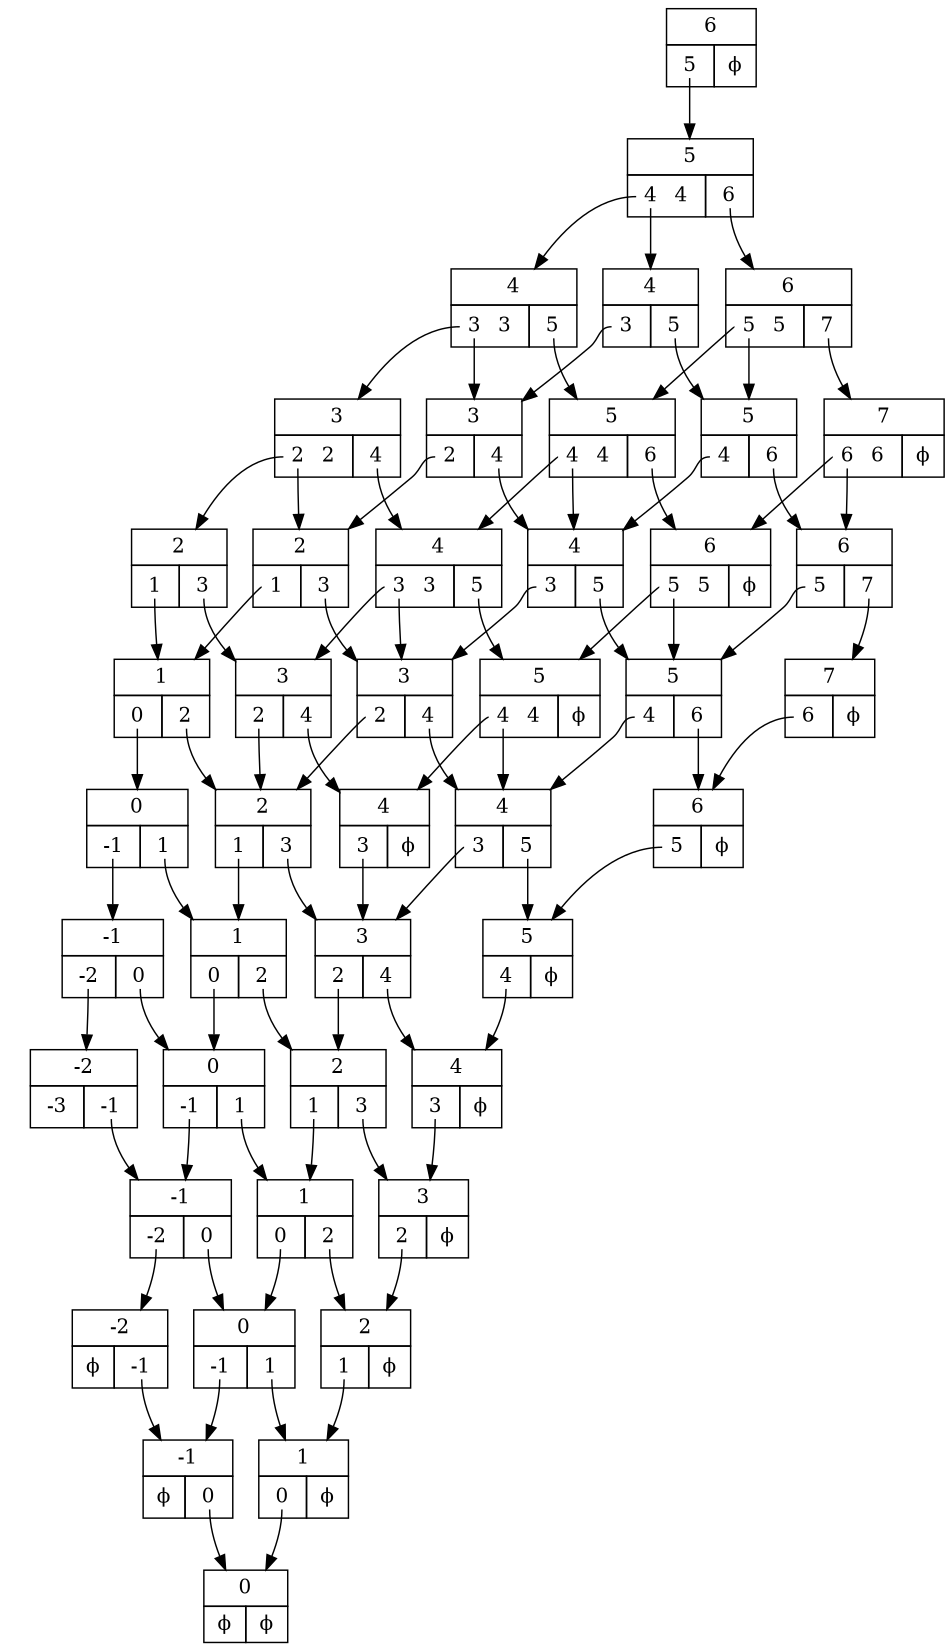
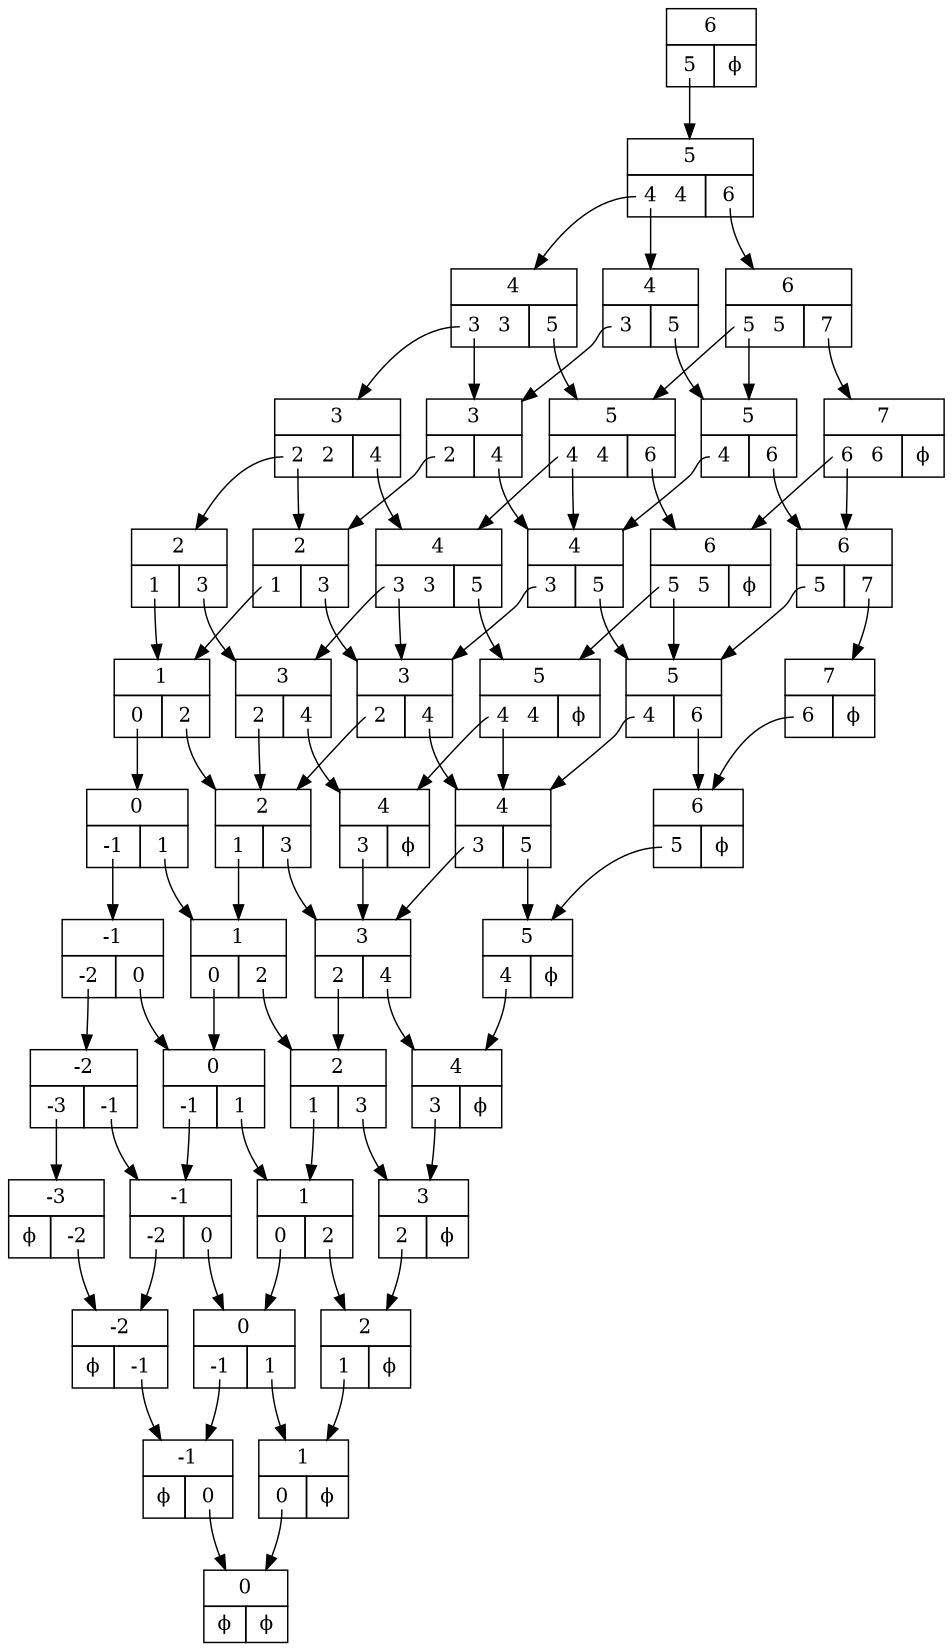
none -> (56, 1219)
